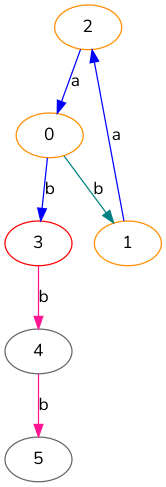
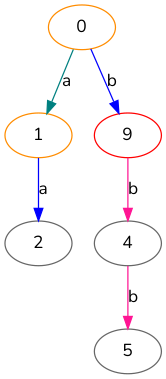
(88, 27) -> (38, 243)
(71, 76) -> none
(99, 189) -> (67, 81)
(38, 243) -> (128, 135)
